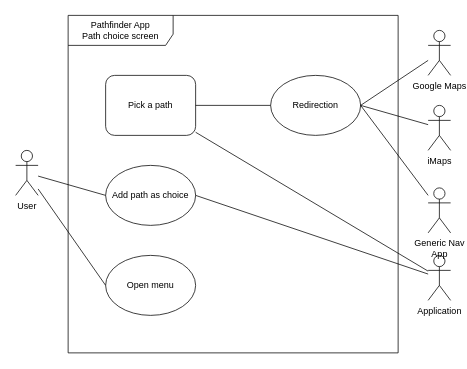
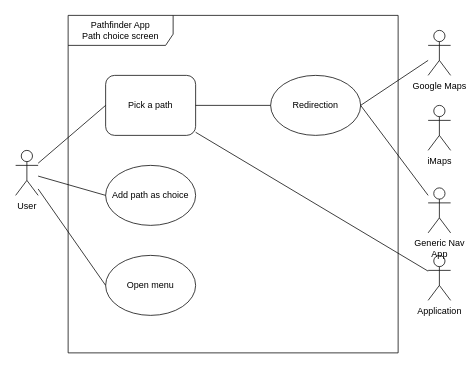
(395, 115) -> none
none -> (72, 134)
(312, 235) -> none
